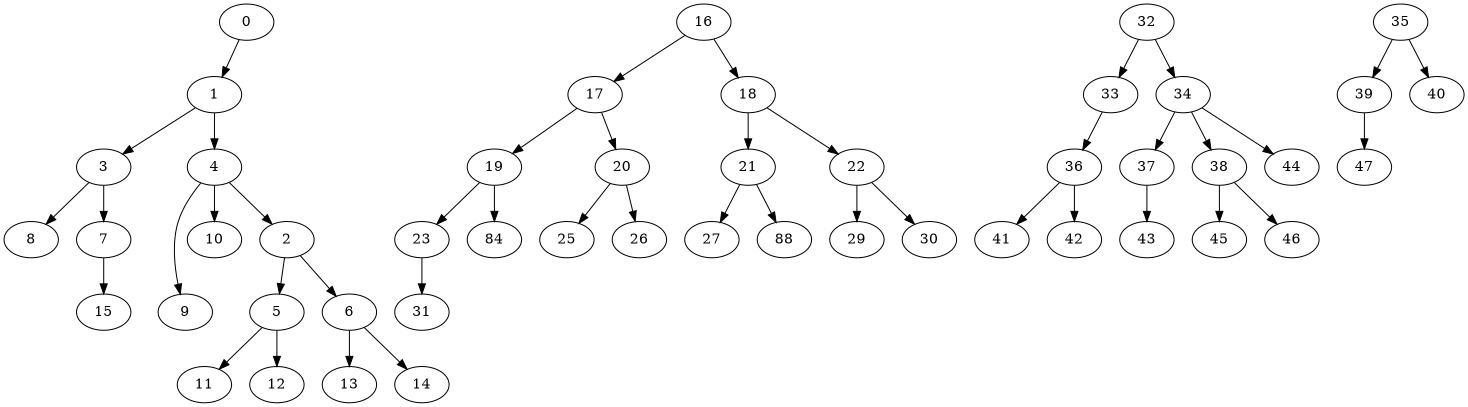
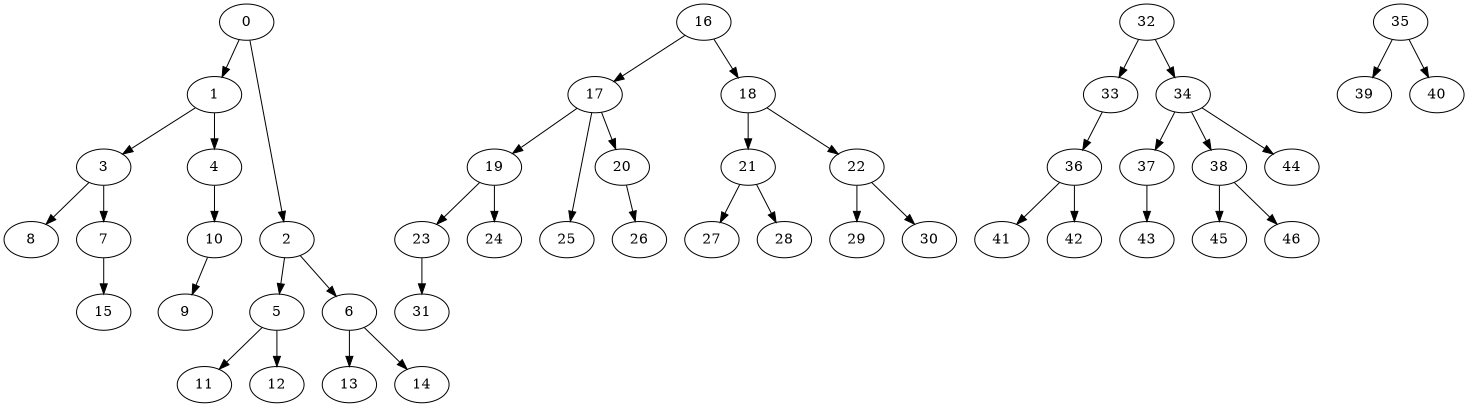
(1364, 167) -> none
(598, 199) -> (582, 162)
(247, 200) -> (266, 126)
(176, 231) -> (202, 271)
(494, 240) -> (494, 240)
(784, 240) -> (784, 240)
